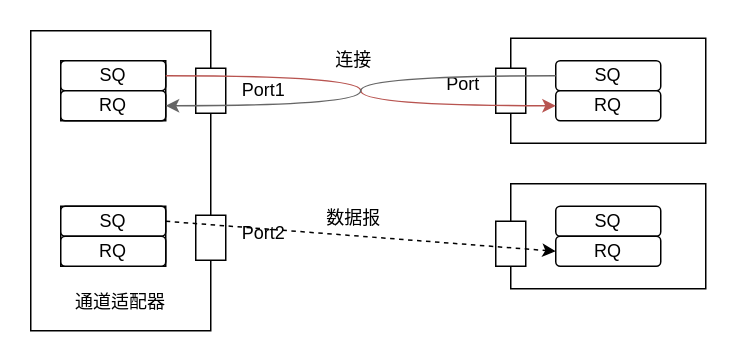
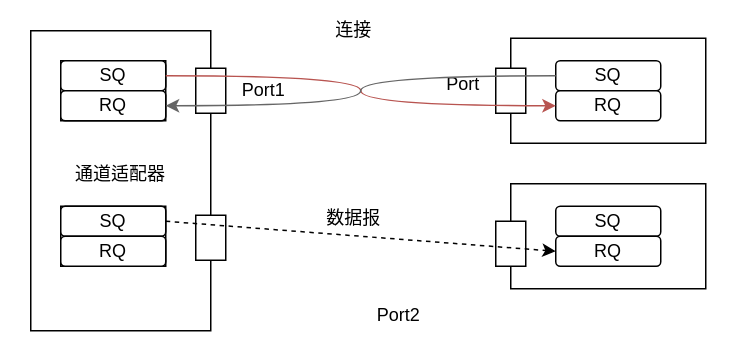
(353, 61) -> (353, 31)
(263, 233) -> (398, 316)
(121, 302) -> (121, 175)
